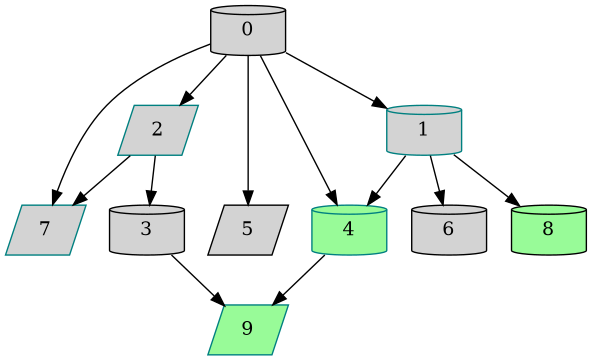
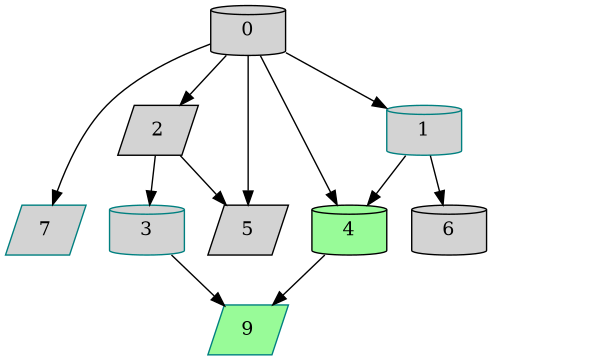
(158, 130) -> (158, 130)
(107, 176) -> (198, 175)
(147, 230) -> (147, 230)
(349, 230) -> (349, 230)
(549, 230) -> none
